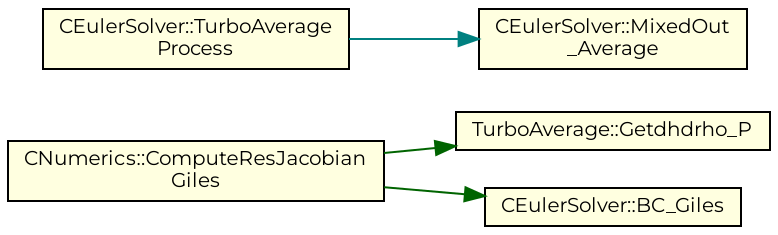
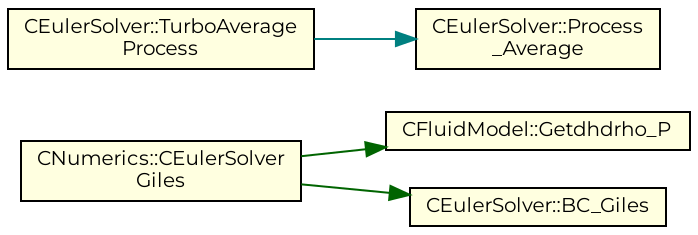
(613, 39) -> (538, 39)
(613, 131) -> (538, 131)
(196, 171) -> (161, 171)
